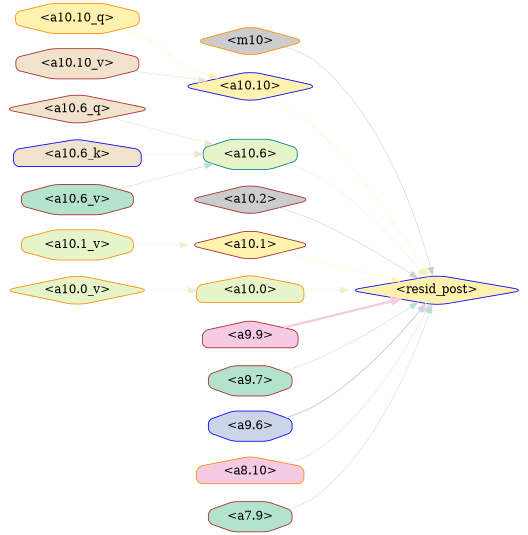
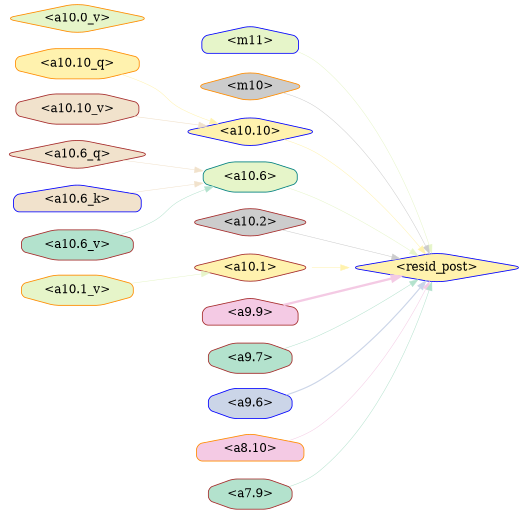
none -> (250, 41)
(250, 290) -> none
